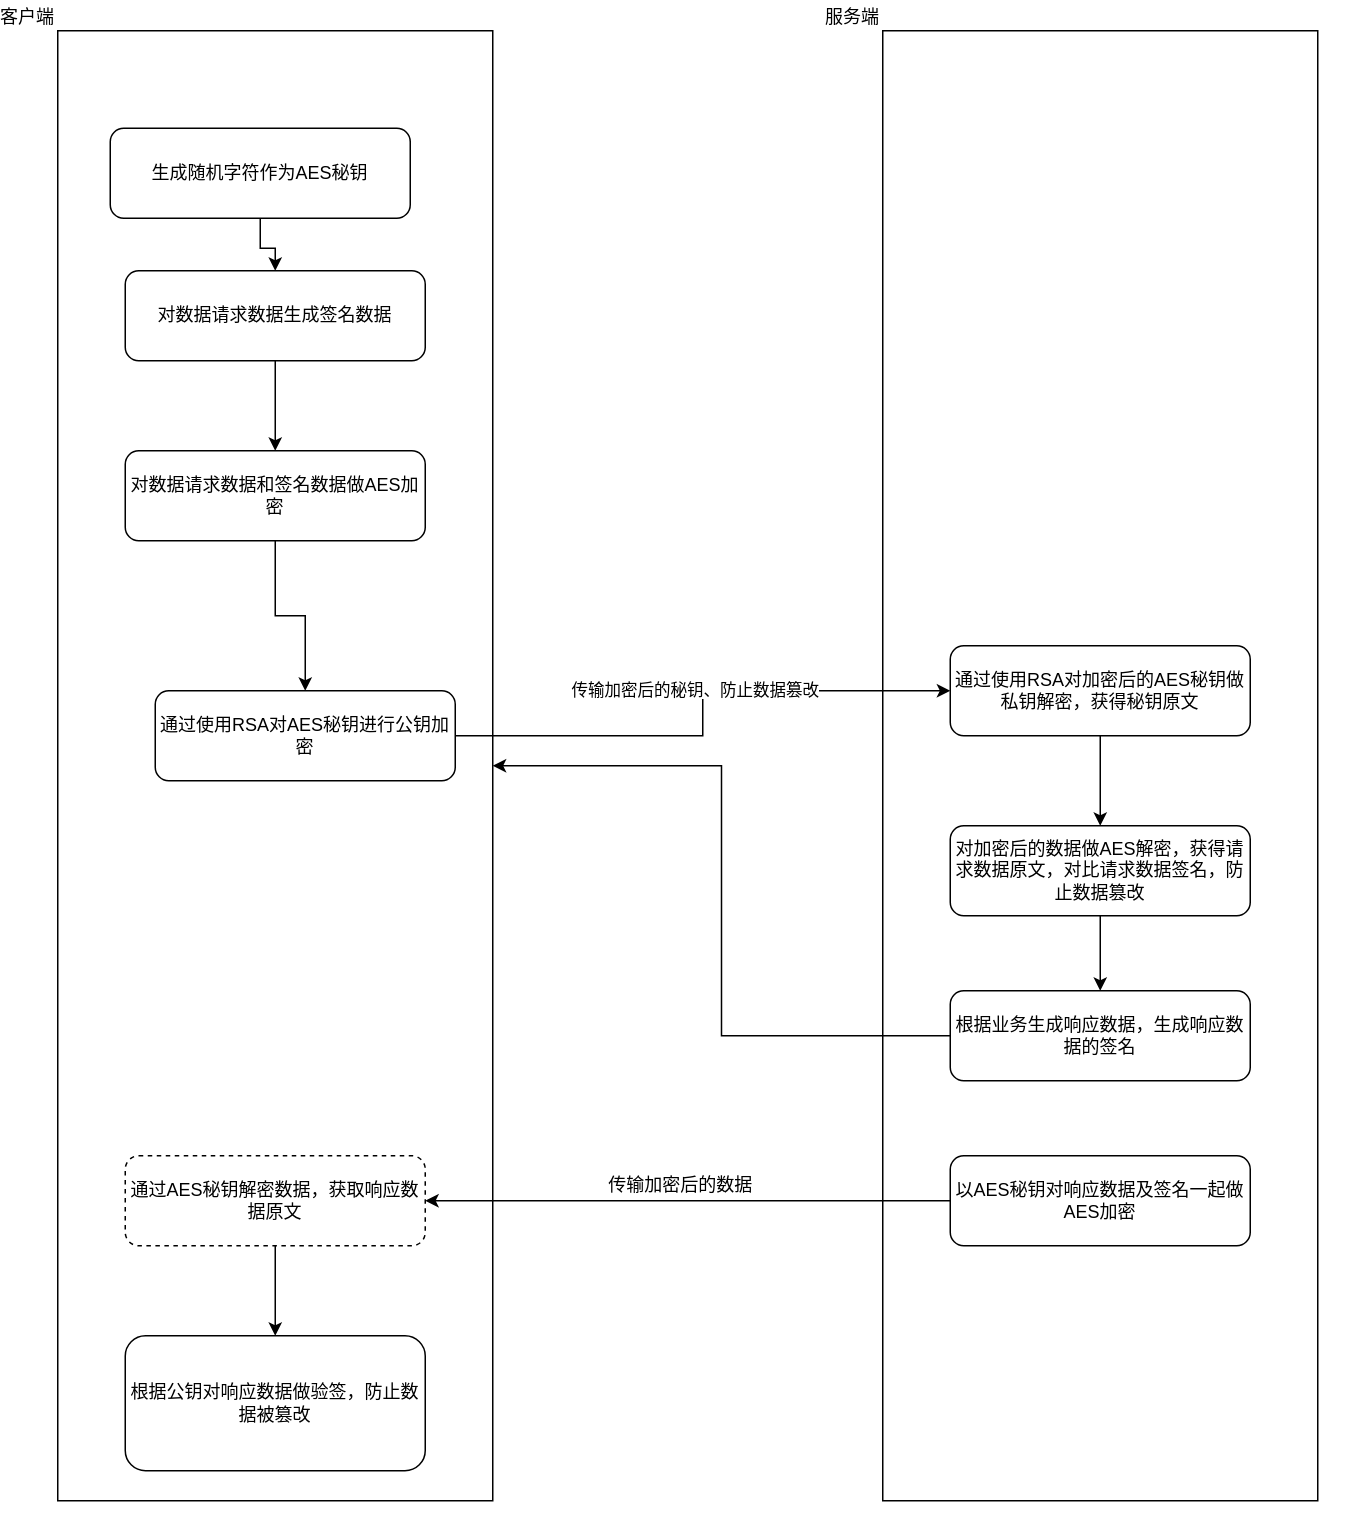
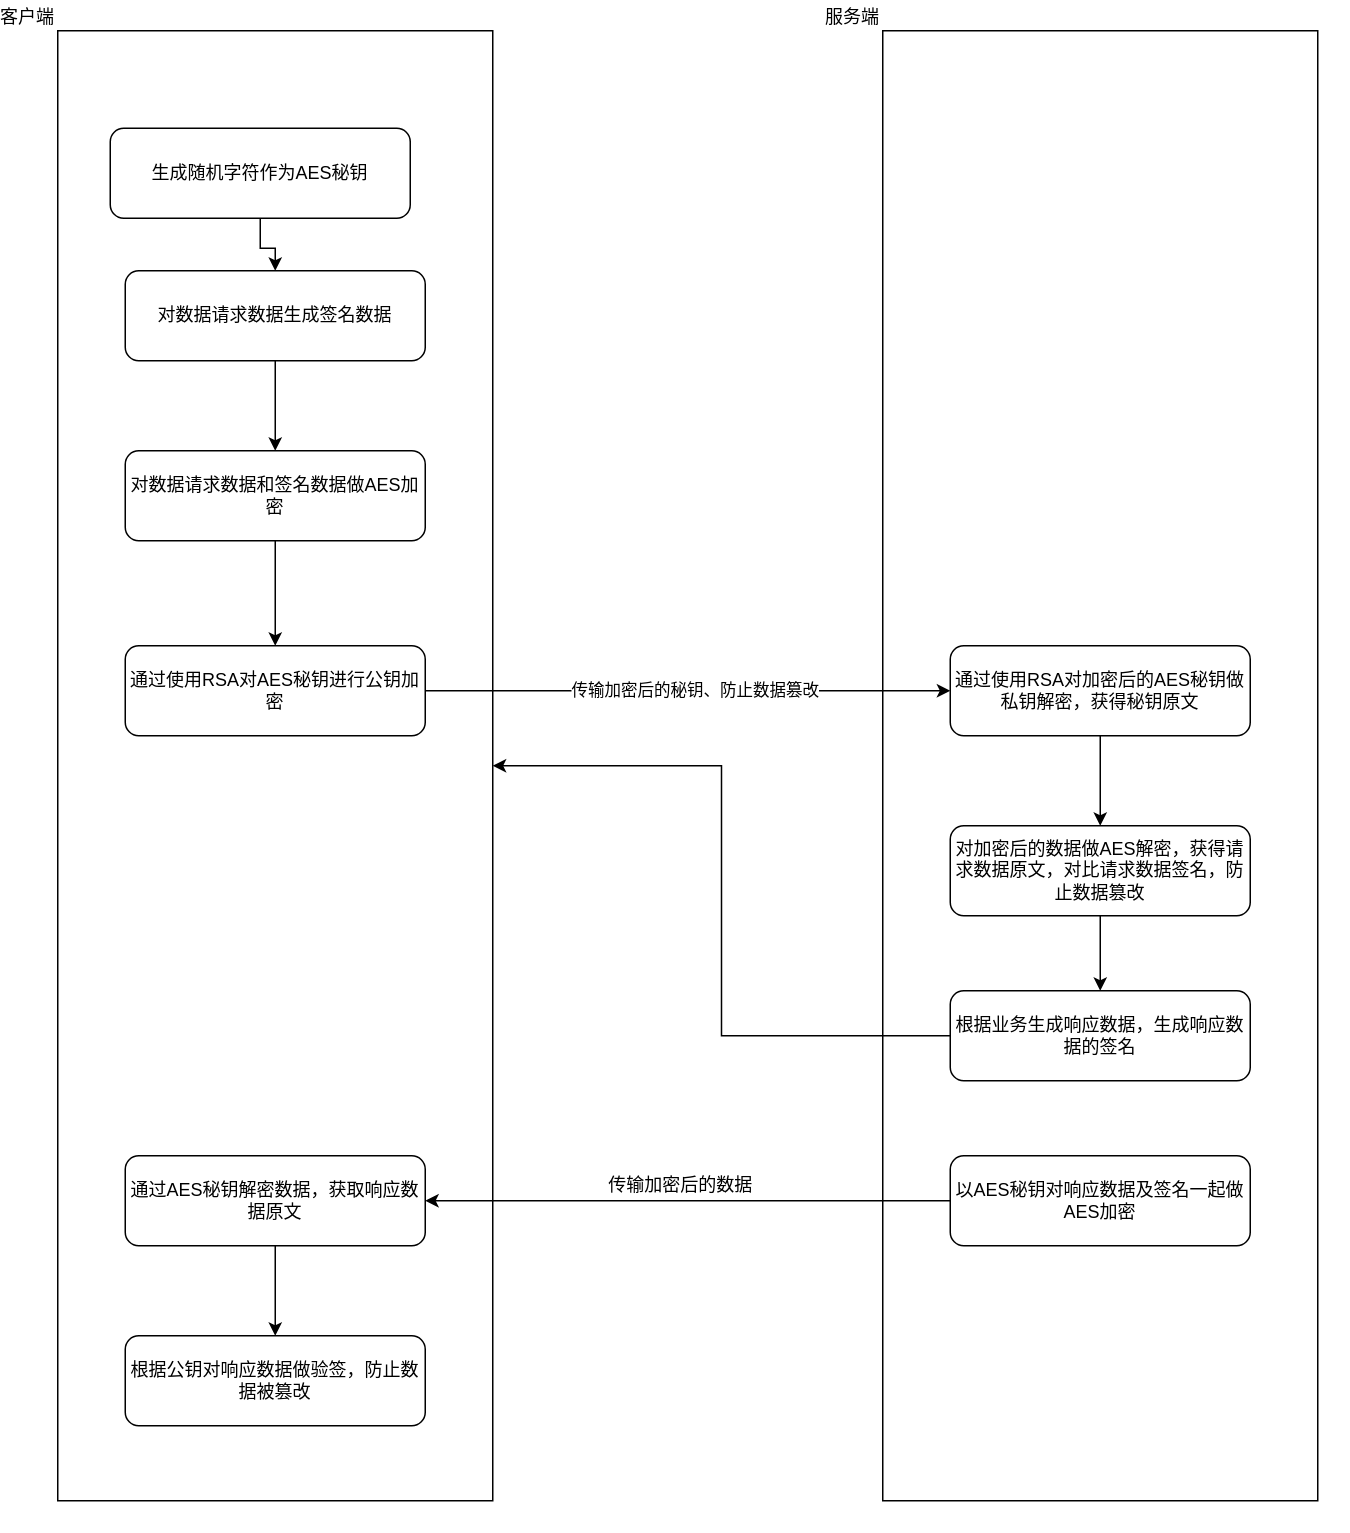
(305, 736) -> (275, 691)
(275, 1201) -> (275, 1201)
(275, 1403) -> (275, 1381)
